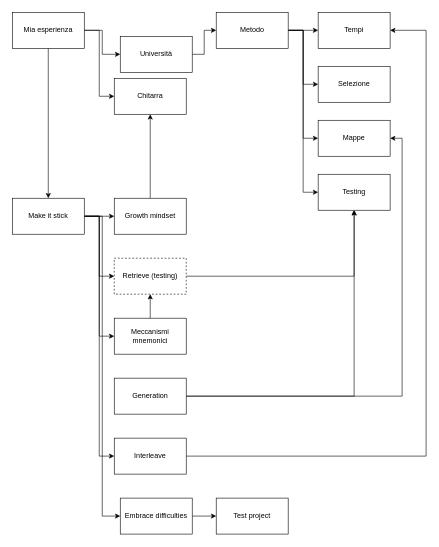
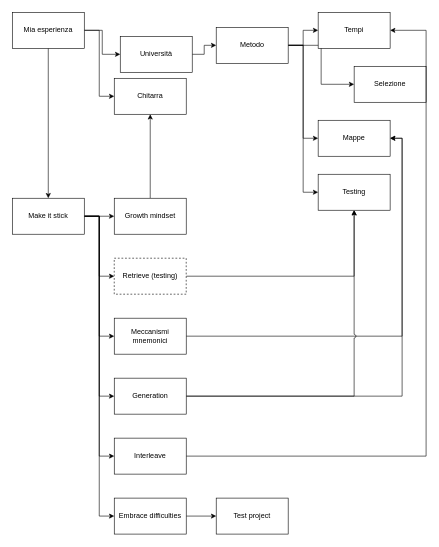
(252, 30) -> (252, 45)
(354, 84) -> (390, 84)
(150, 299) -> (293, 336)
none -> (108, 396)
(156, 516) -> (150, 516)
